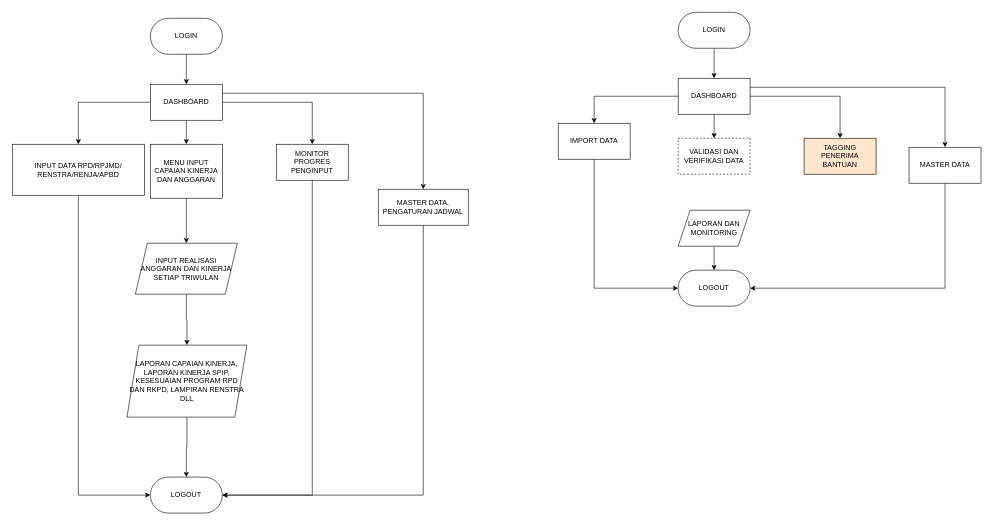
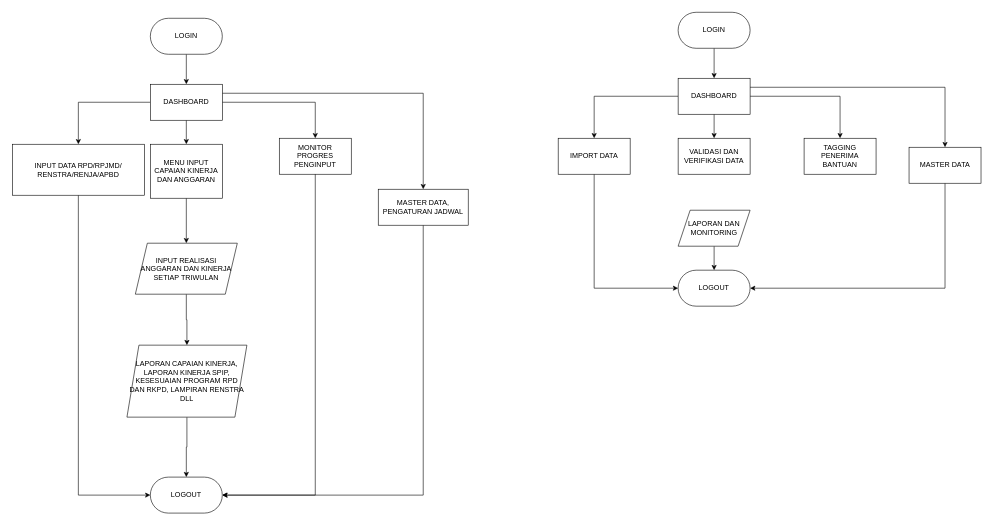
(594, 141) -> (594, 156)
(714, 156) -> (714, 156)
(840, 156) -> (840, 156)
(312, 162) -> (315, 156)
